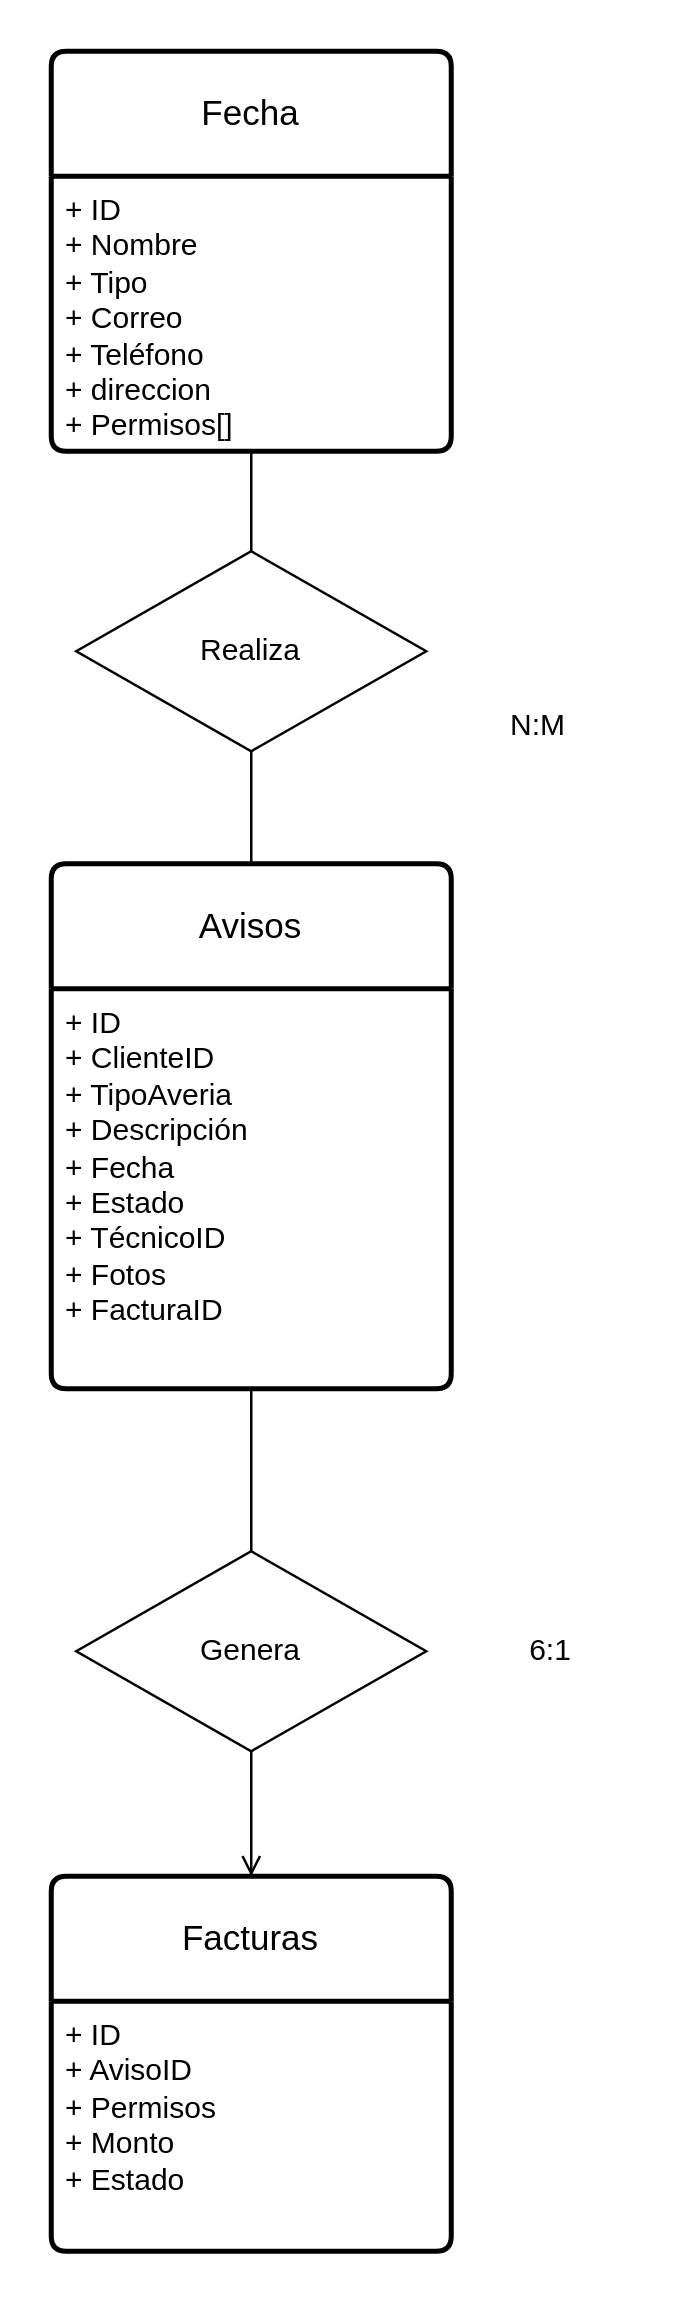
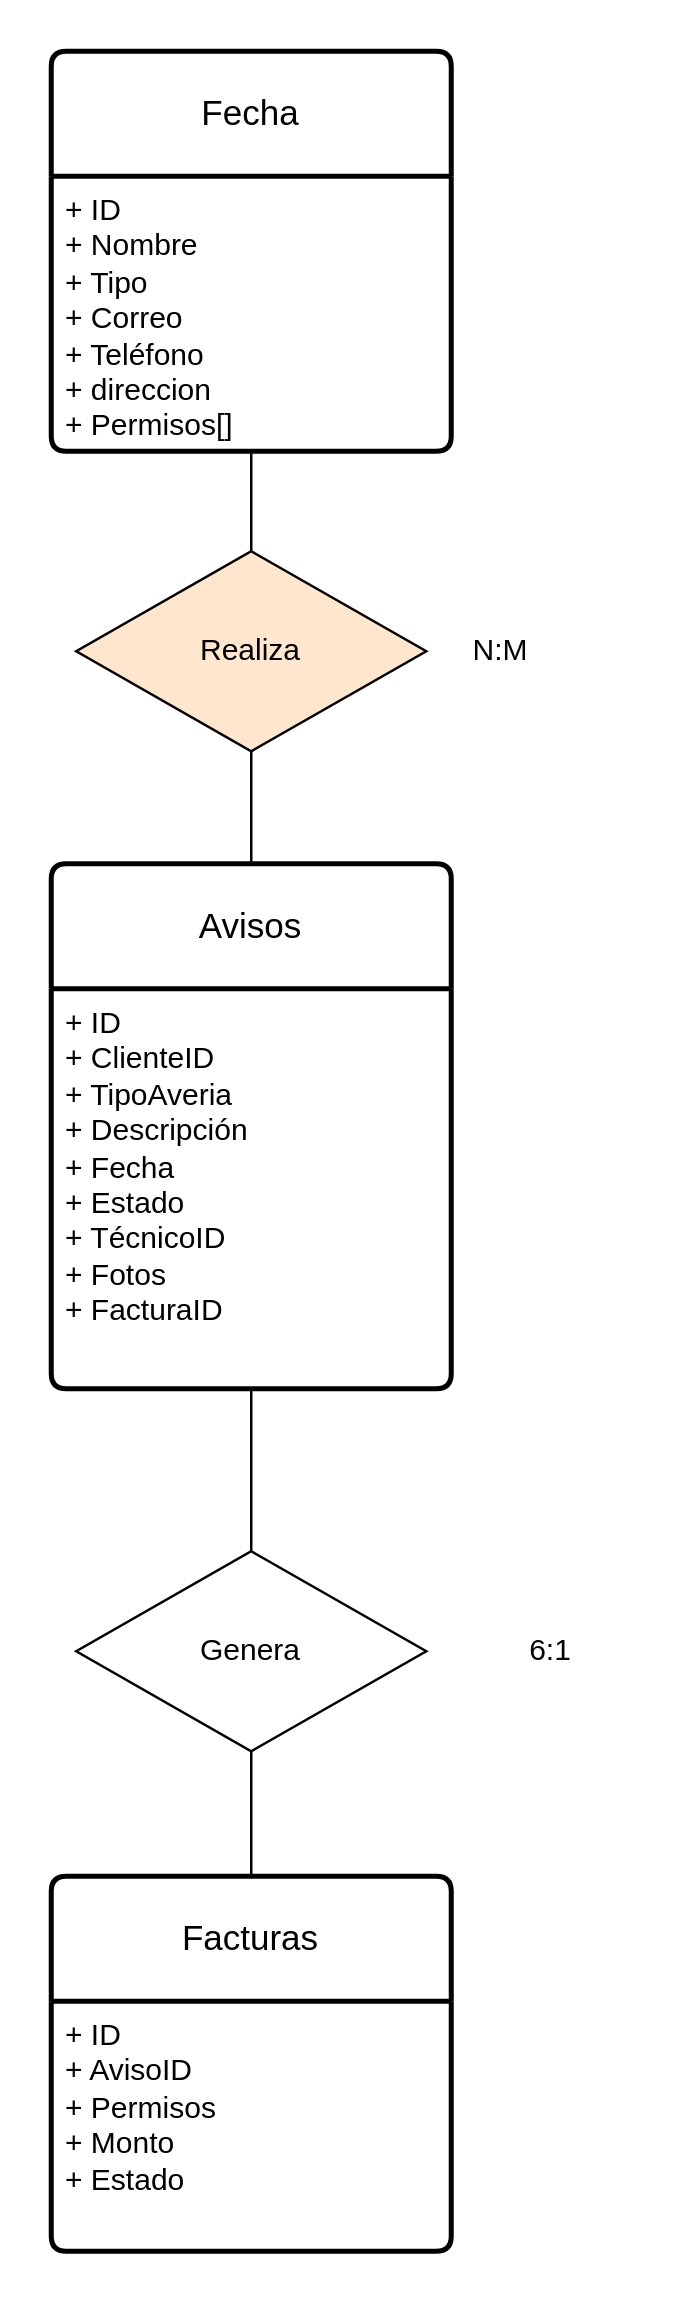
(251, 651) -> (251, 651)
(539, 726) -> (501, 651)
(251, 1867) -> (251, 1869)
